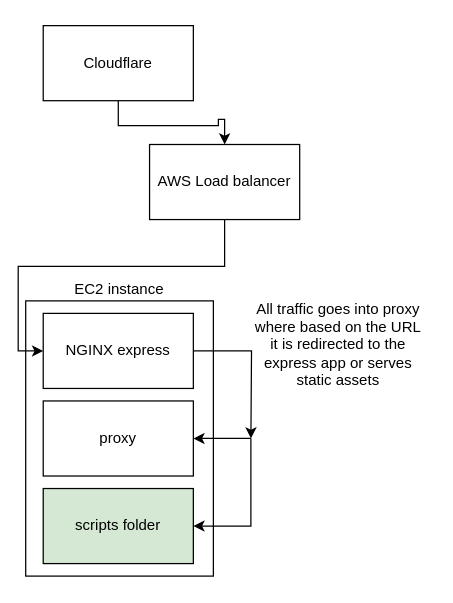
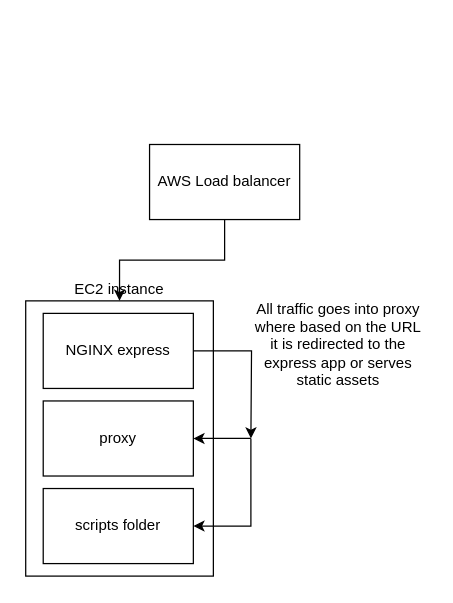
(118, 63) -> none
(170, 126) -> none
(75, 266) -> (157, 260)
(118, 526) -> (118, 526)
